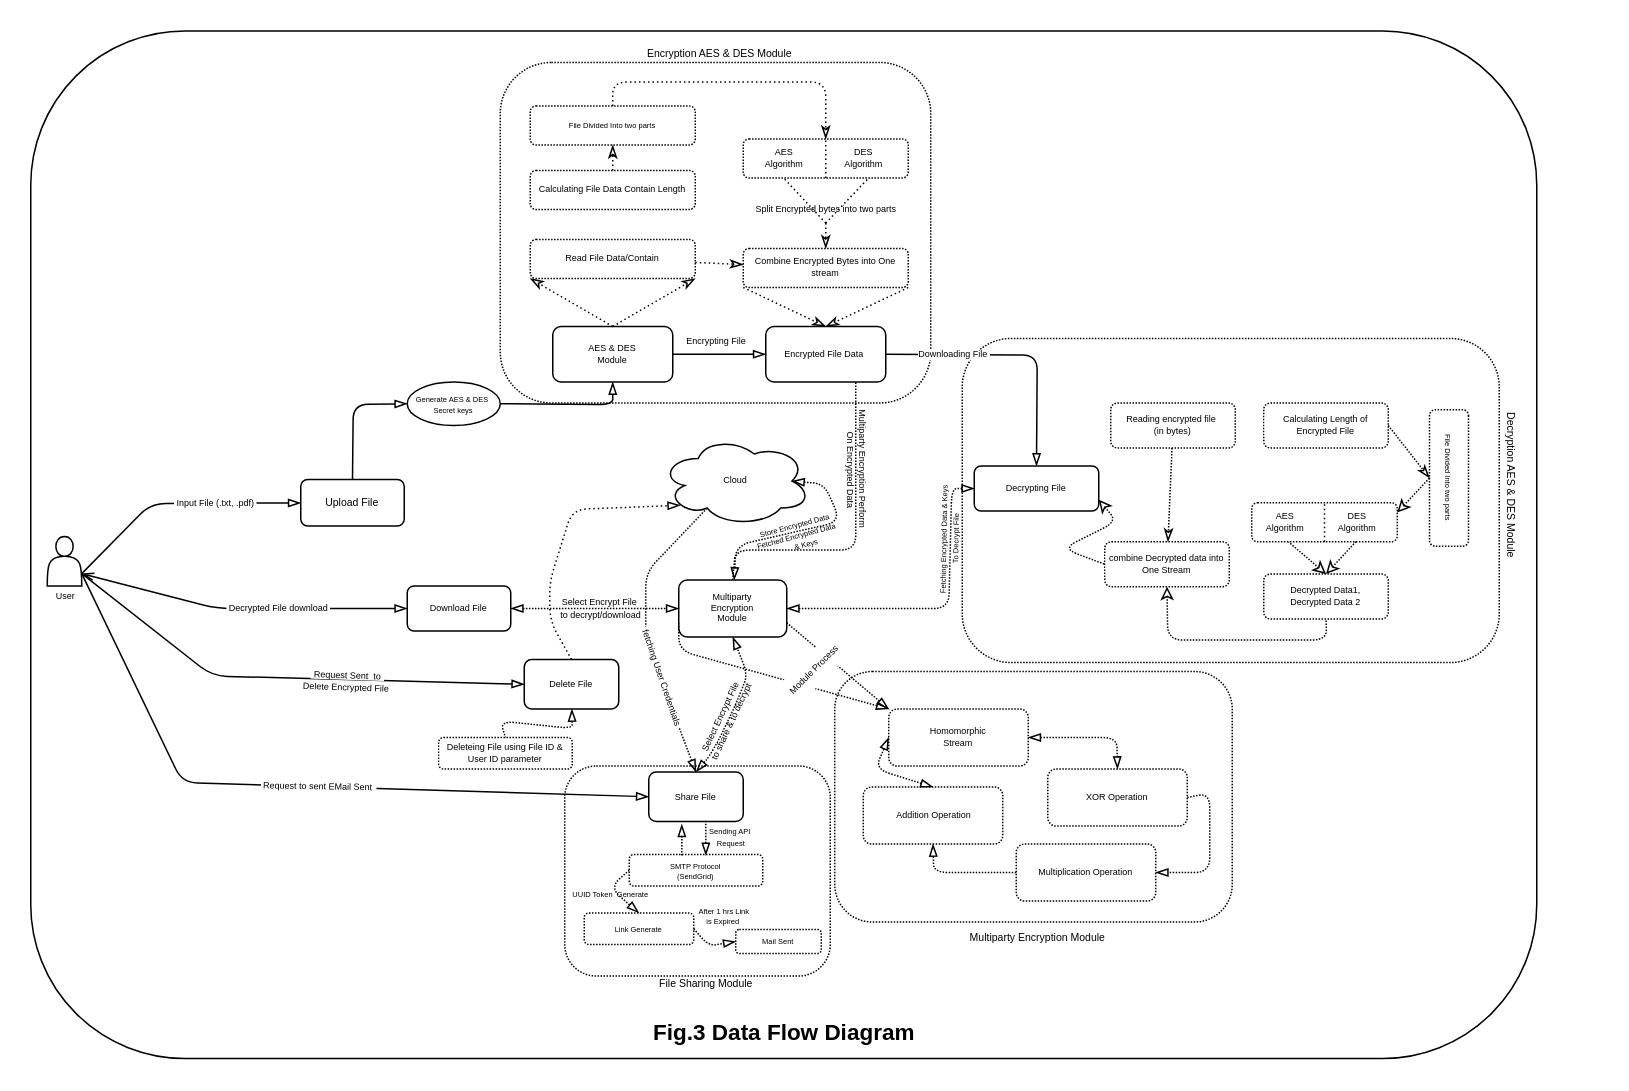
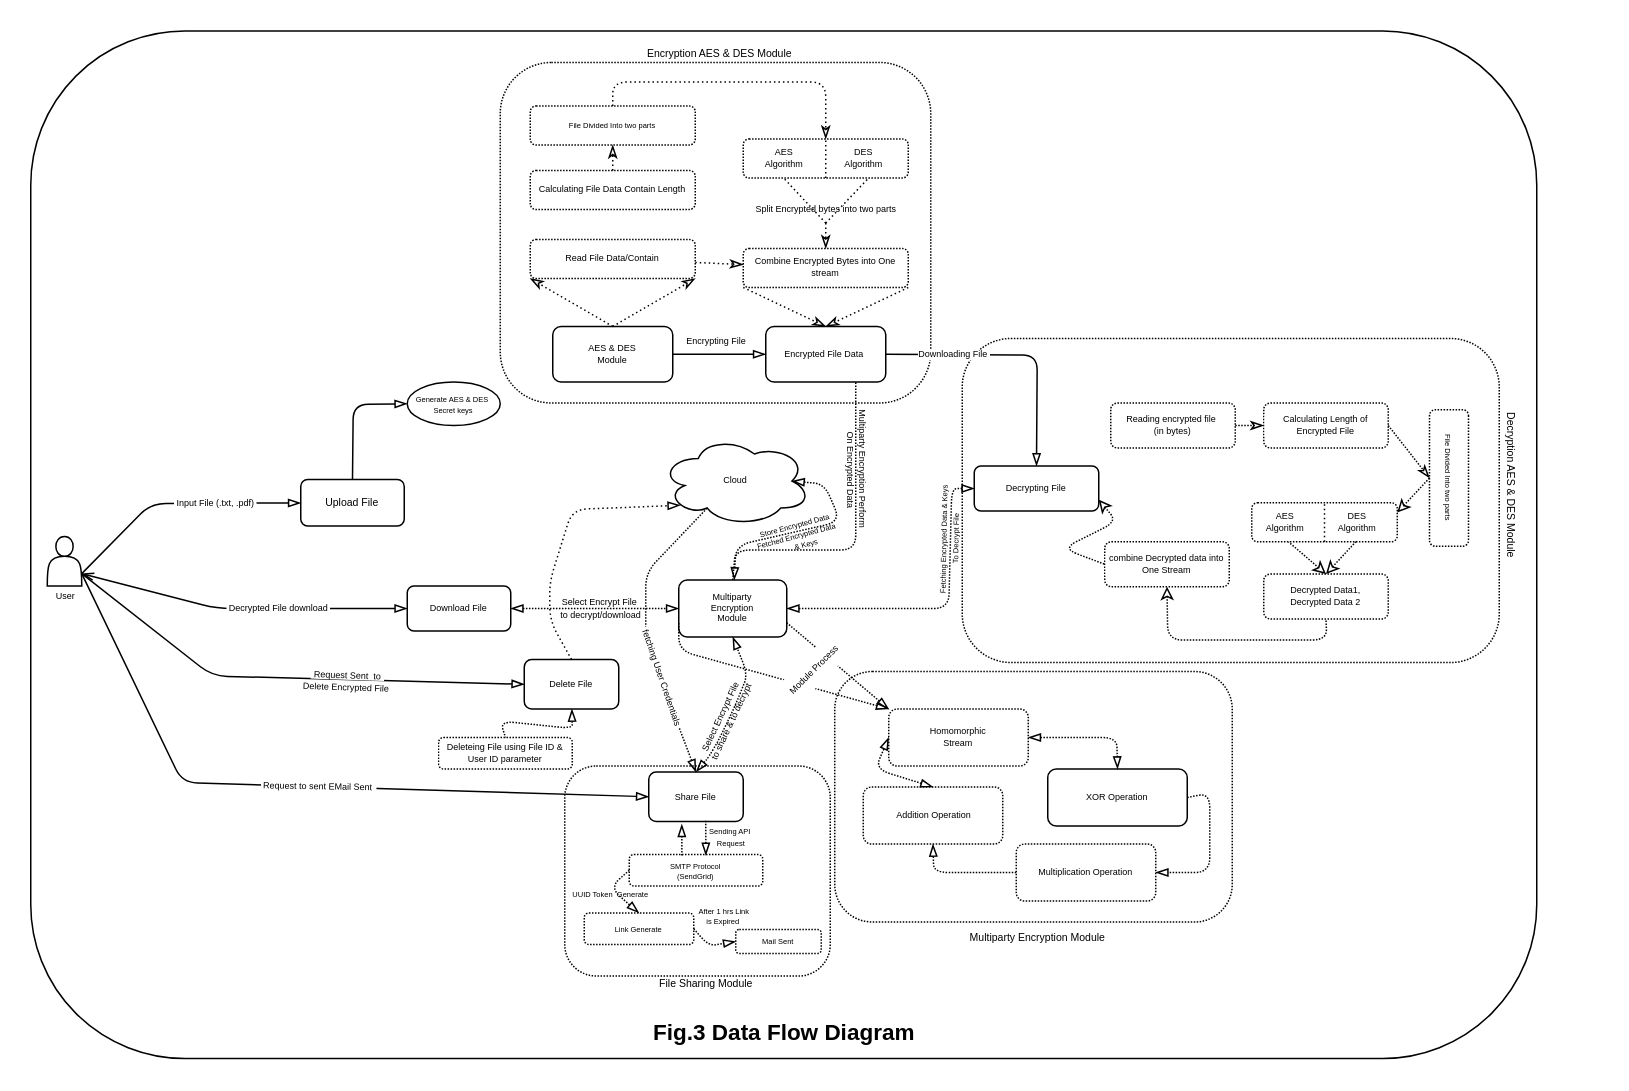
(558, 404) -> none
(1170, 490) -> (1245, 425)
(1118, 797) -> (1118, 797)
